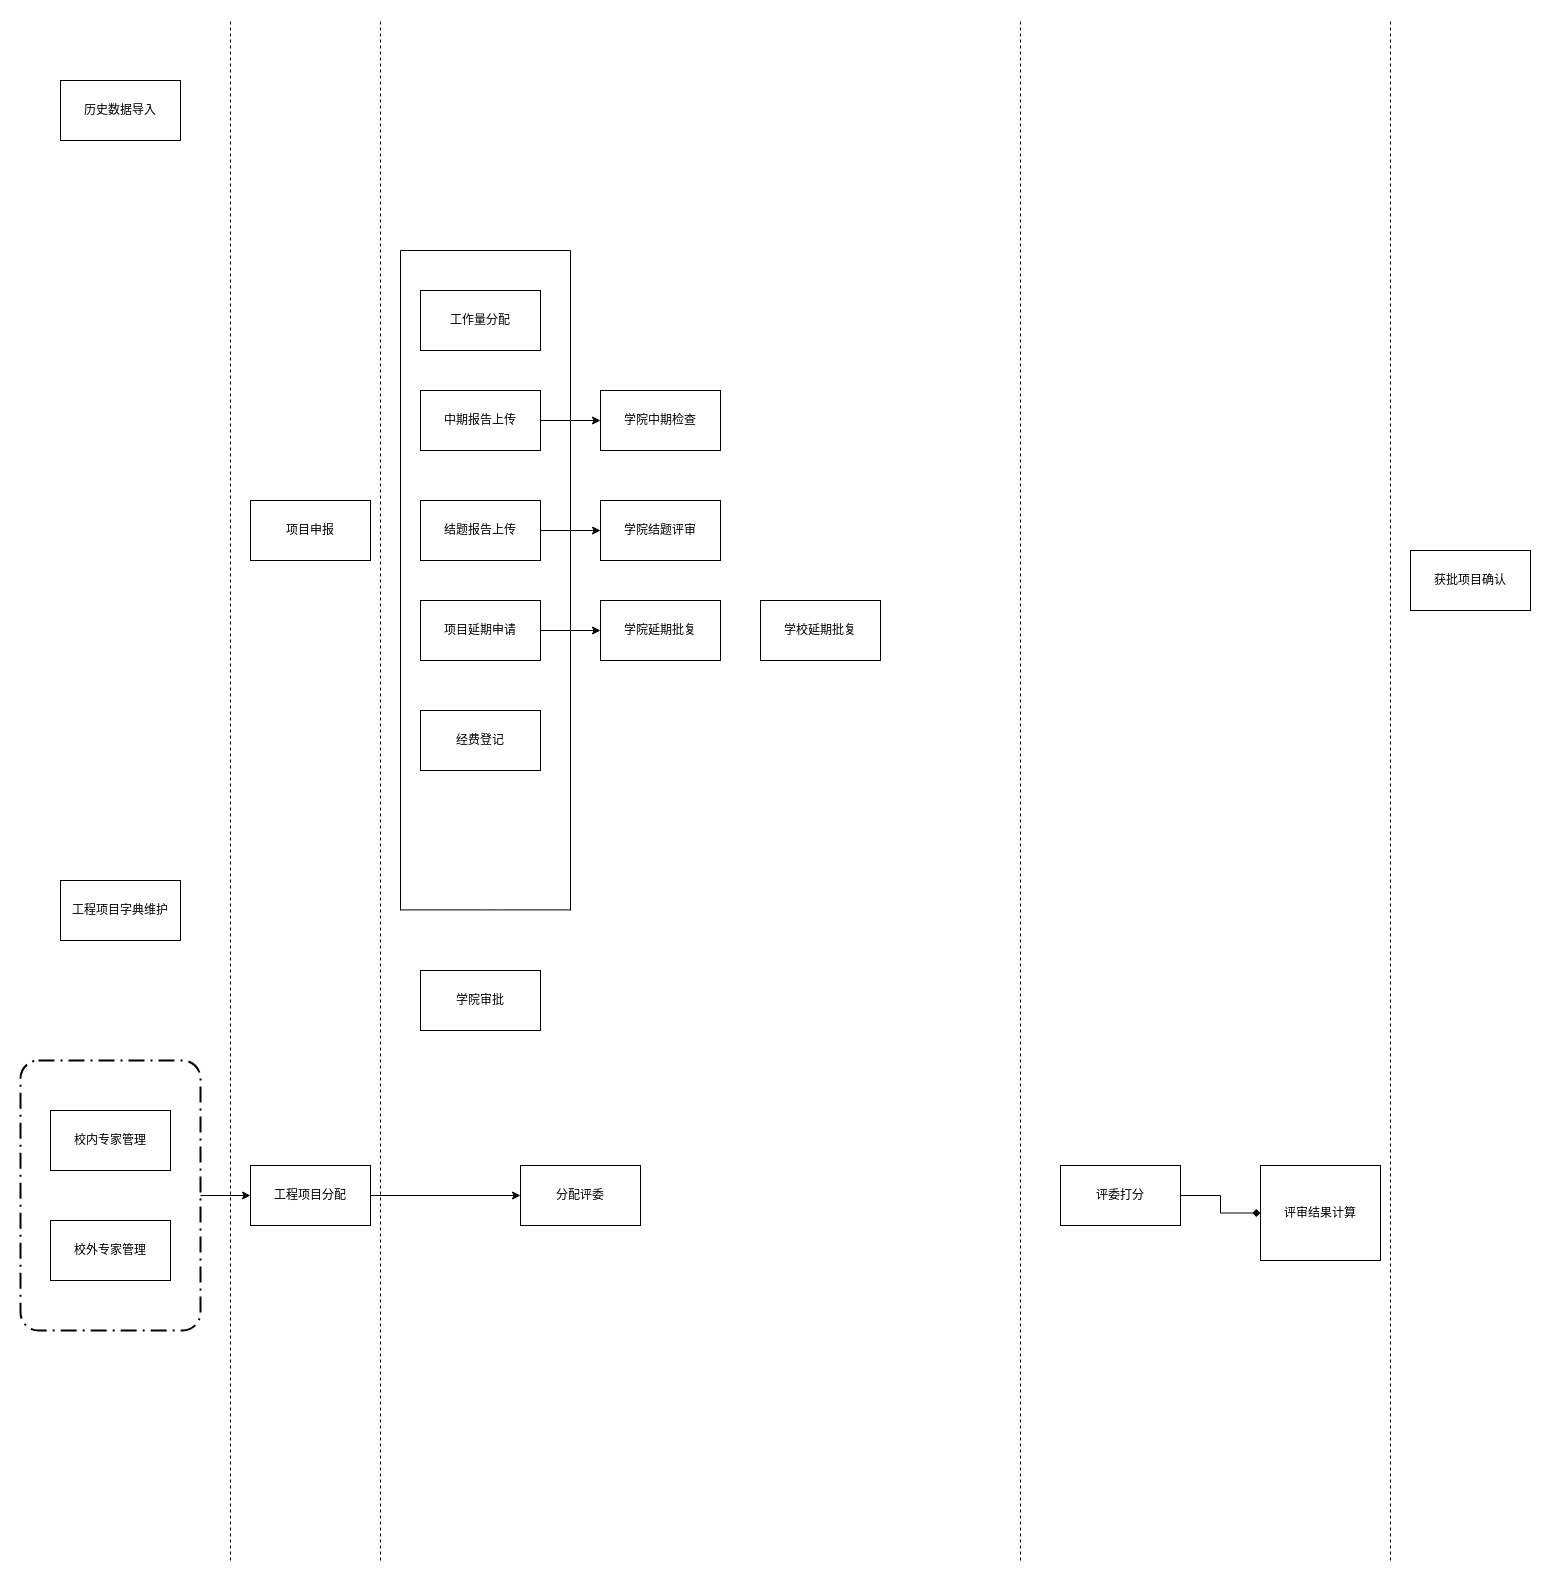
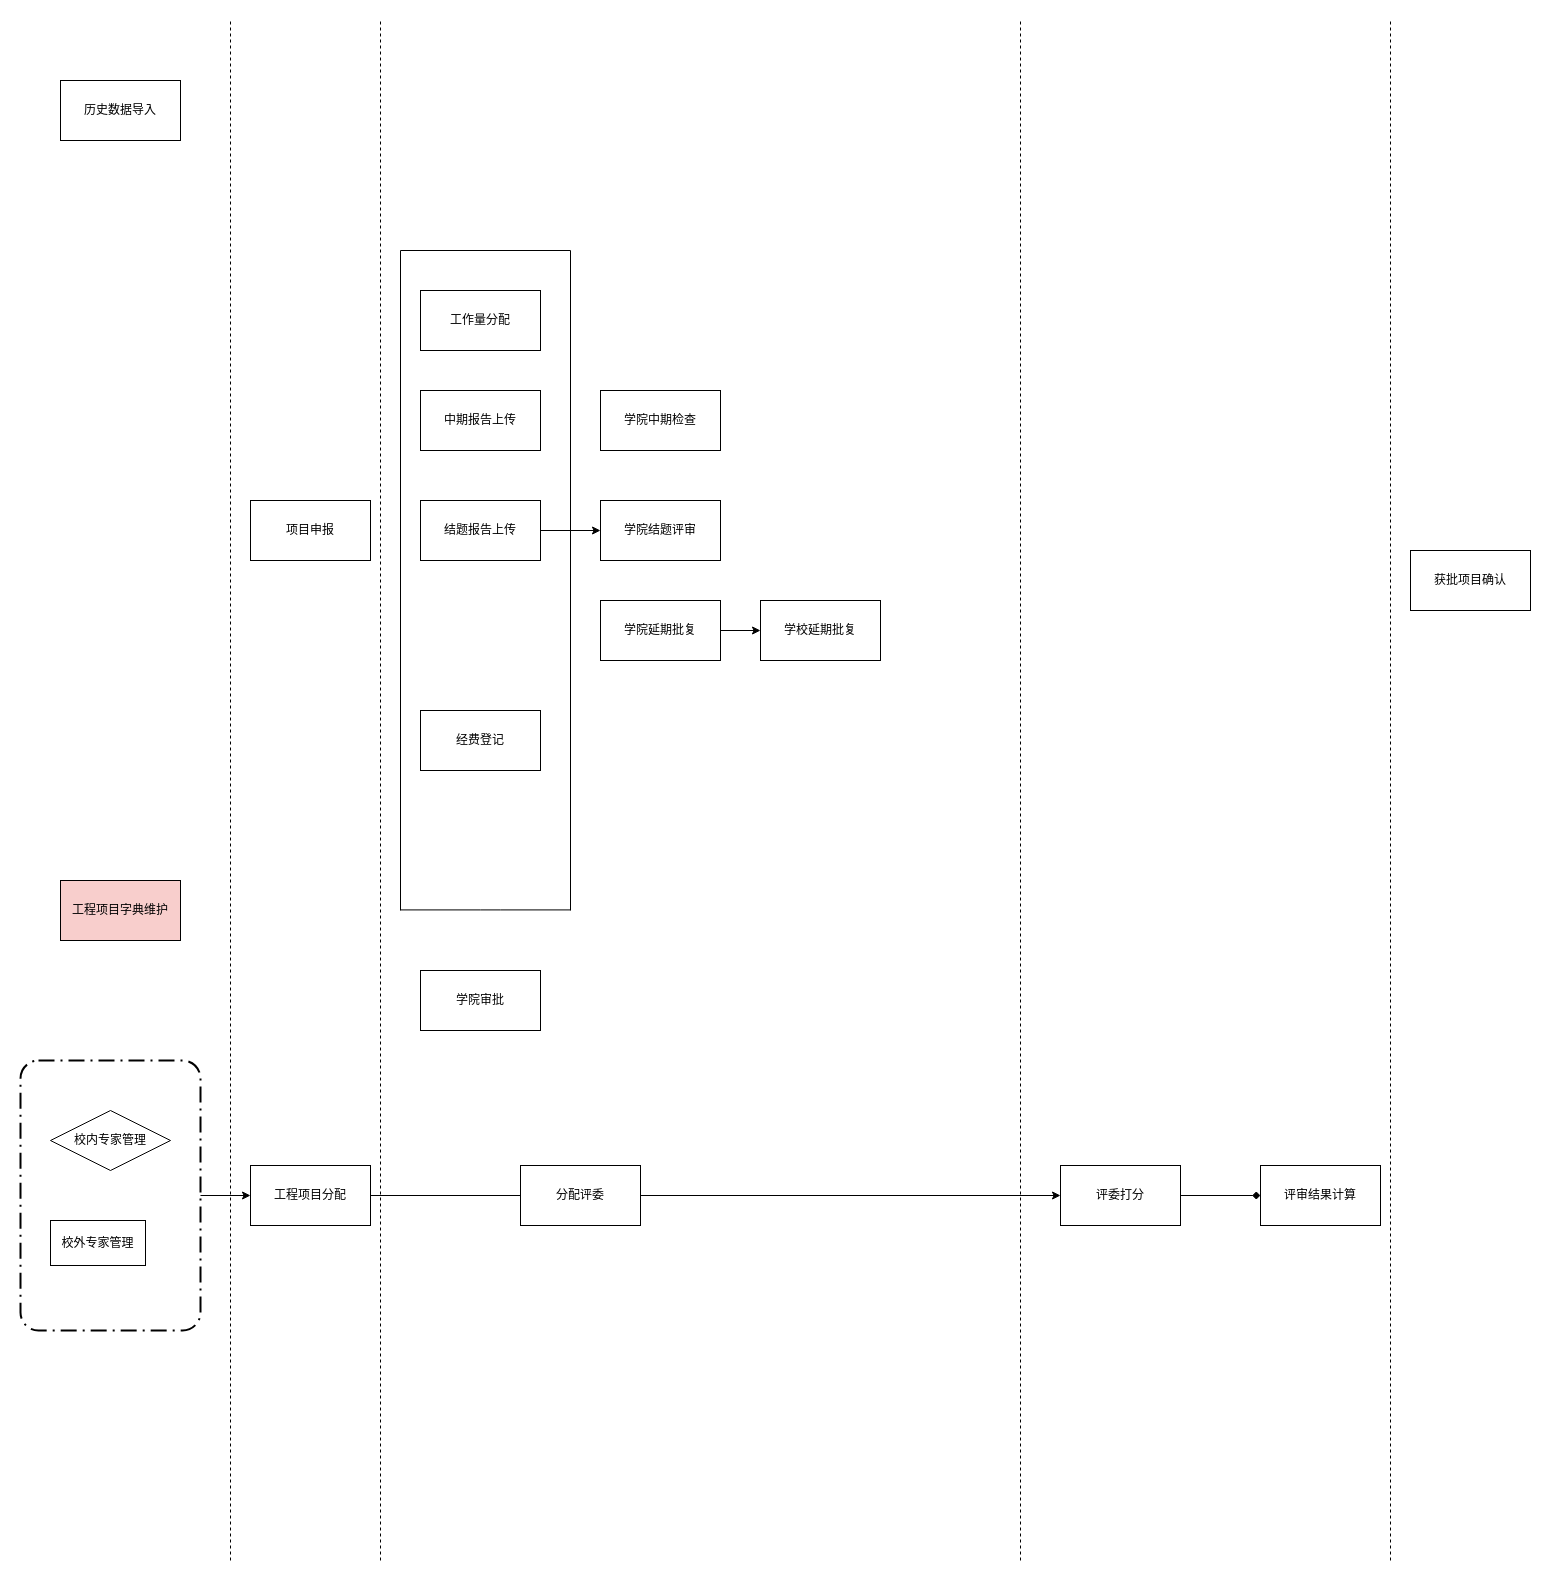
(567, 421) -> none
(481, 631) -> none
(567, 631) -> none
none -> (737, 631)
(121, 911) -> (121, 911)
(111, 1141) -> (111, 1141)
(512, 1196) -> (514, 1196)
none -> (847, 1196)
(1321, 1213) -> (1321, 1196)
(111, 1251) -> (98, 1243)
